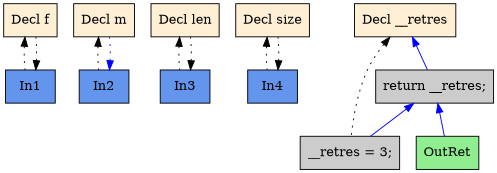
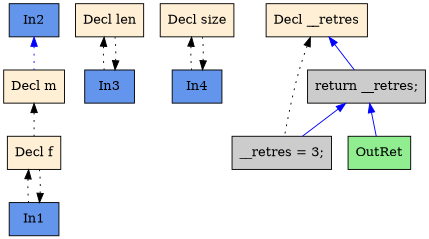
(98, 58) -> (34, 124)
